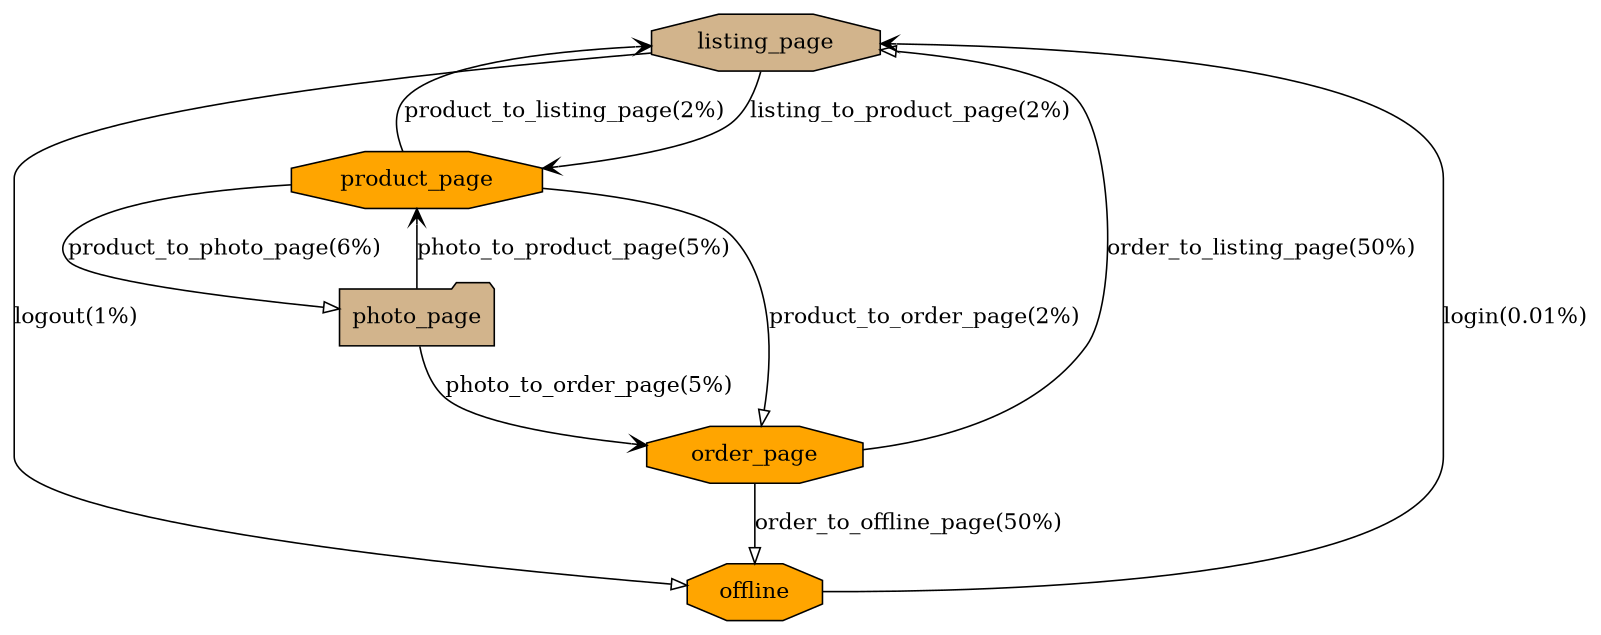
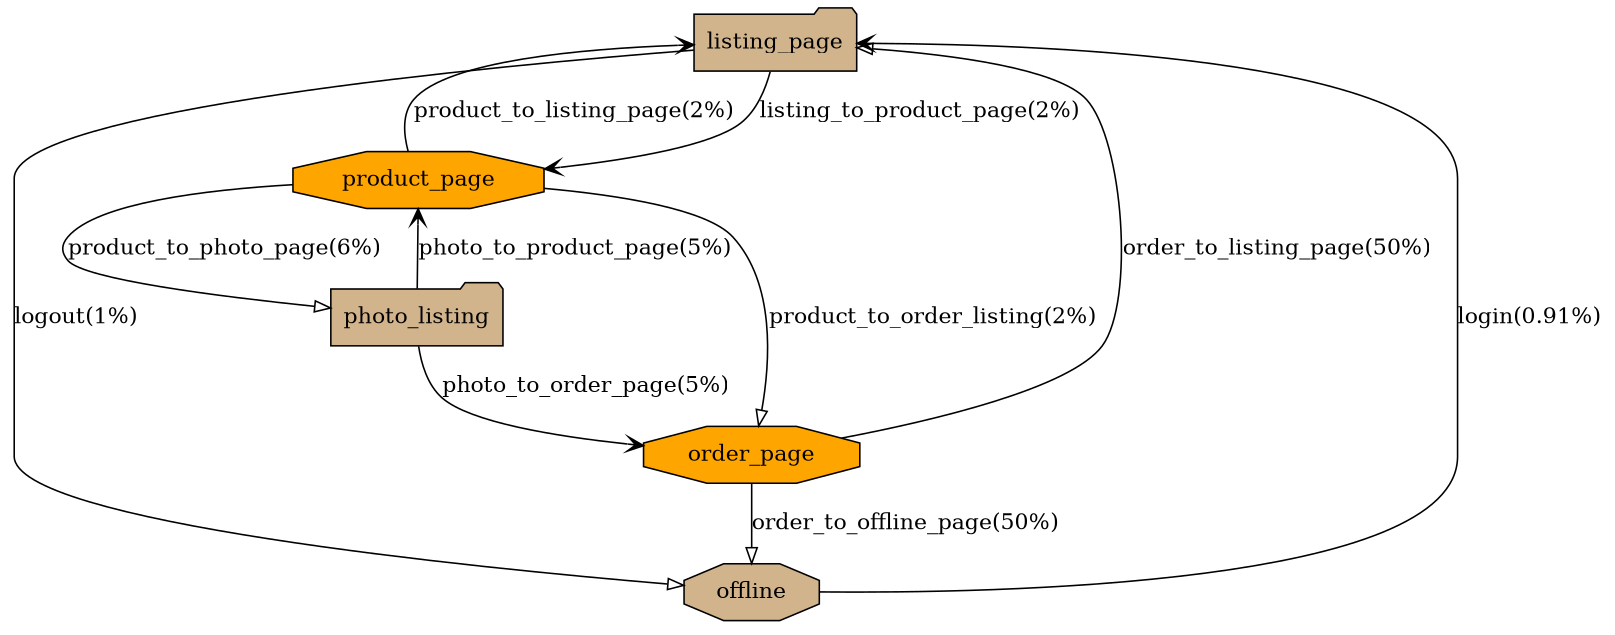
(766, 43) -> (775, 43)
(417, 317) -> (417, 317)
(925, 317) -> (933, 317)
(1515, 317) -> (1529, 317)
(755, 592) -> (752, 592)
